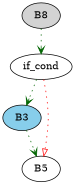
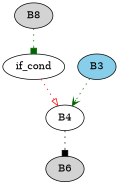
(41, 38) -> (34, 38)
(33, 89) -> none
(41, 169) -> (65, 118)
none -> (65, 169)
